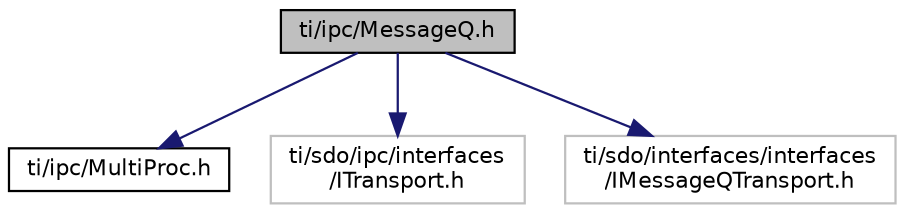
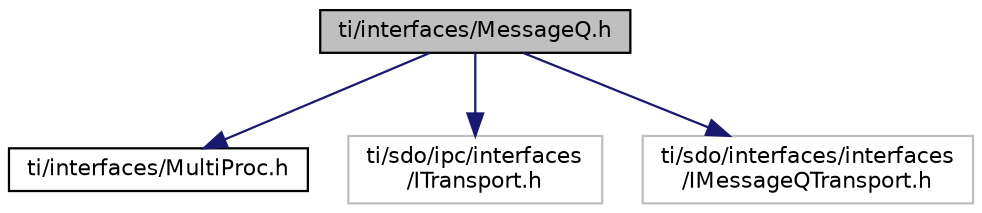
(398, 31) -> (475, 31)
(119, 170) -> (158, 170)
